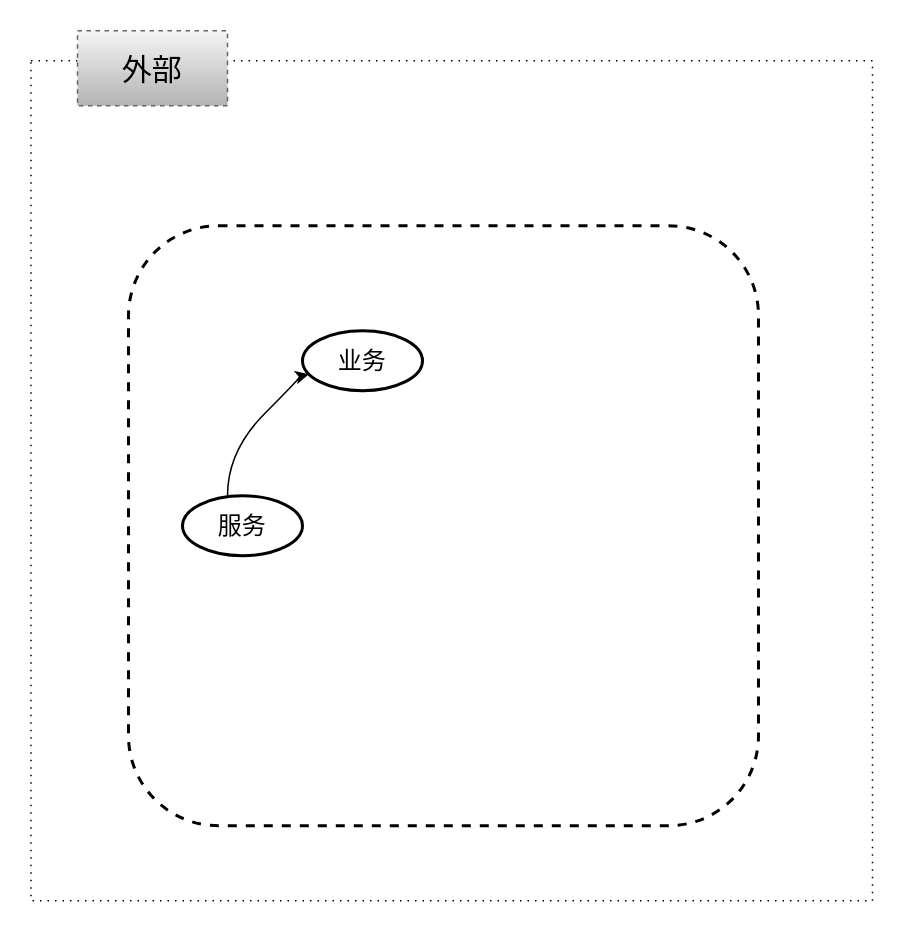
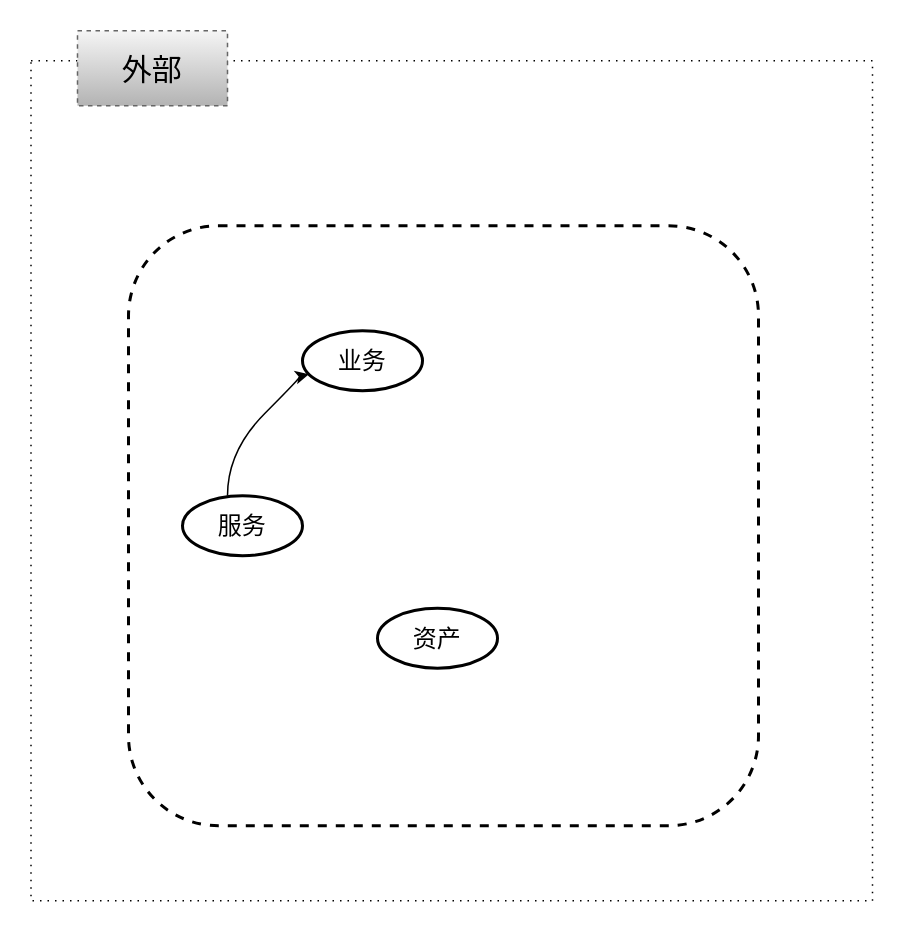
none -> (437, 638)
